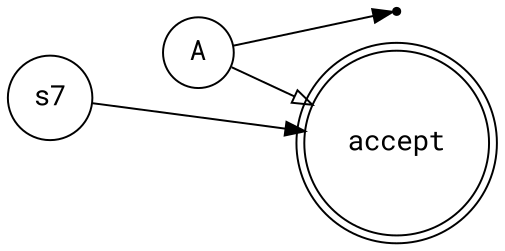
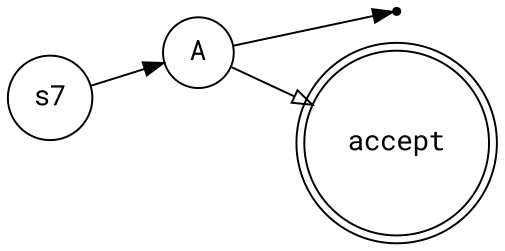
(189, 116) -> (118, 77)
